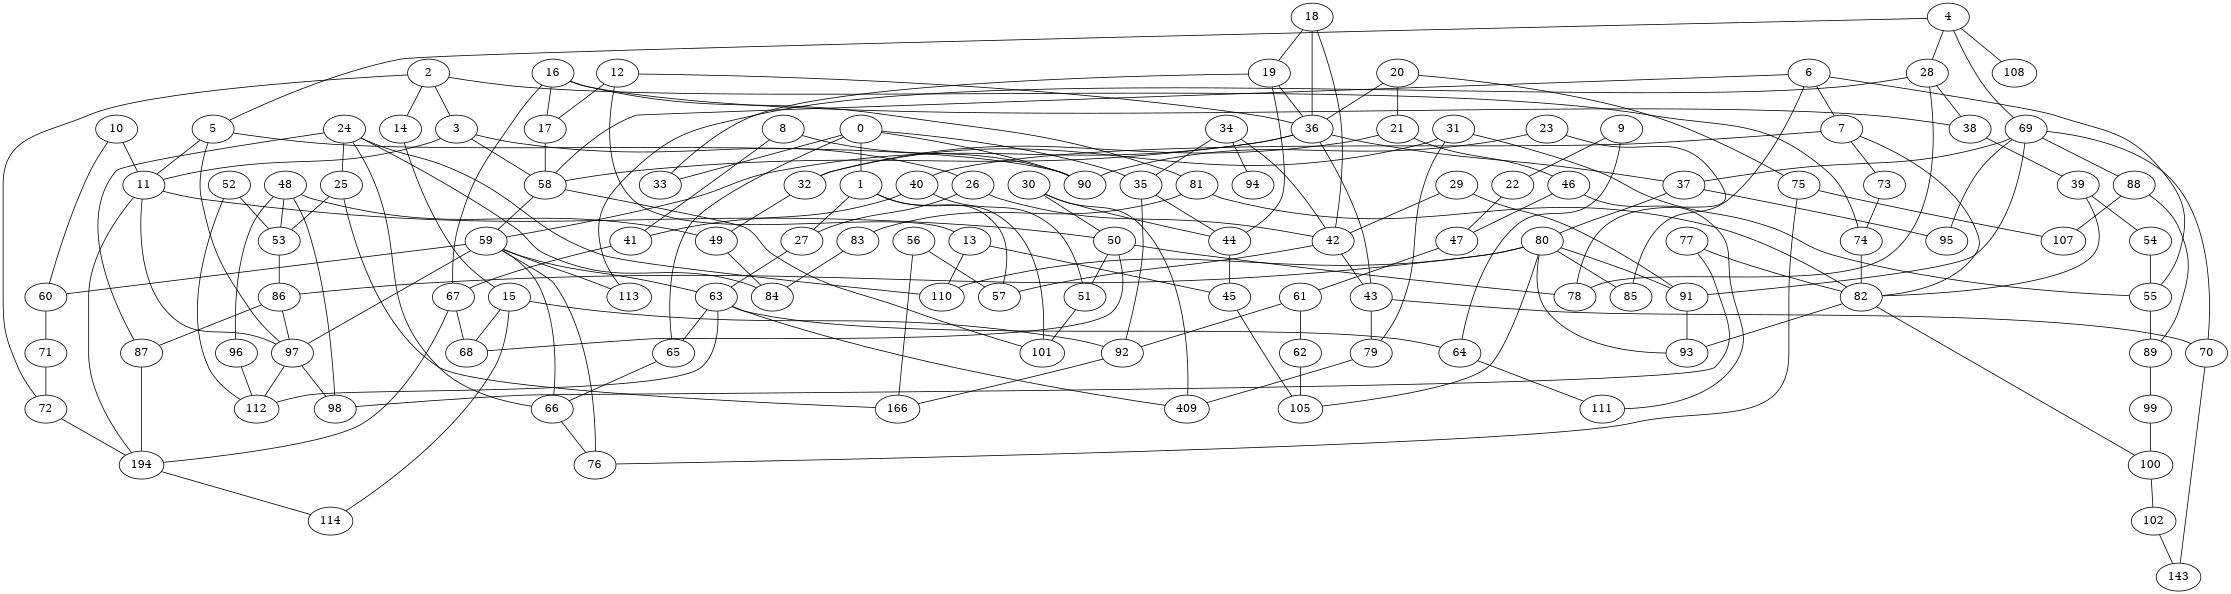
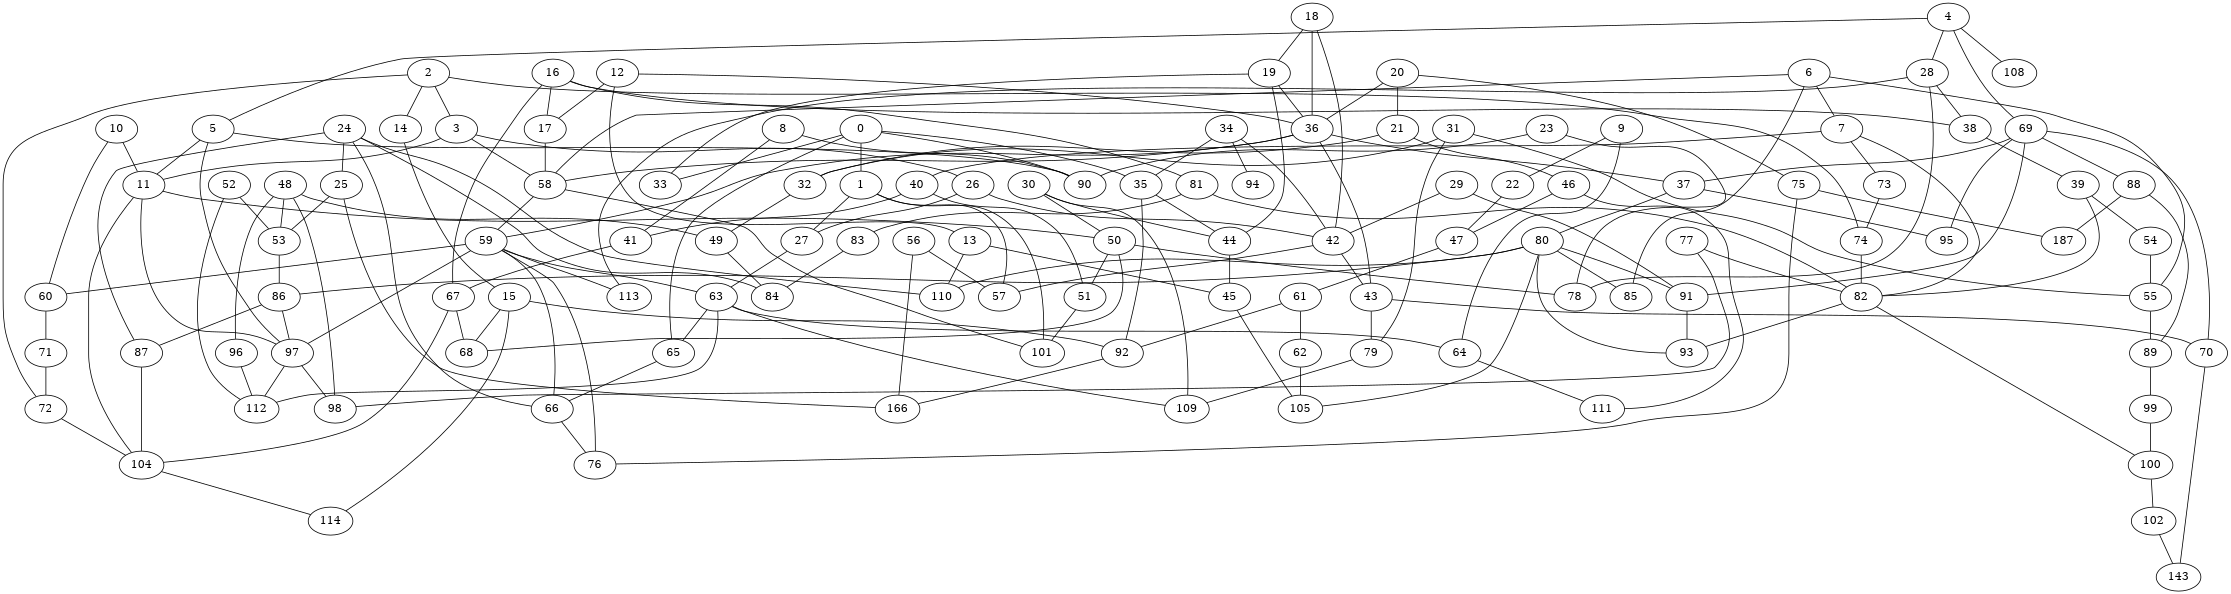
(2063, 241) -> (2063, 241)
(1187, 409) -> (1187, 409)
(142, 465) -> (142, 465)
